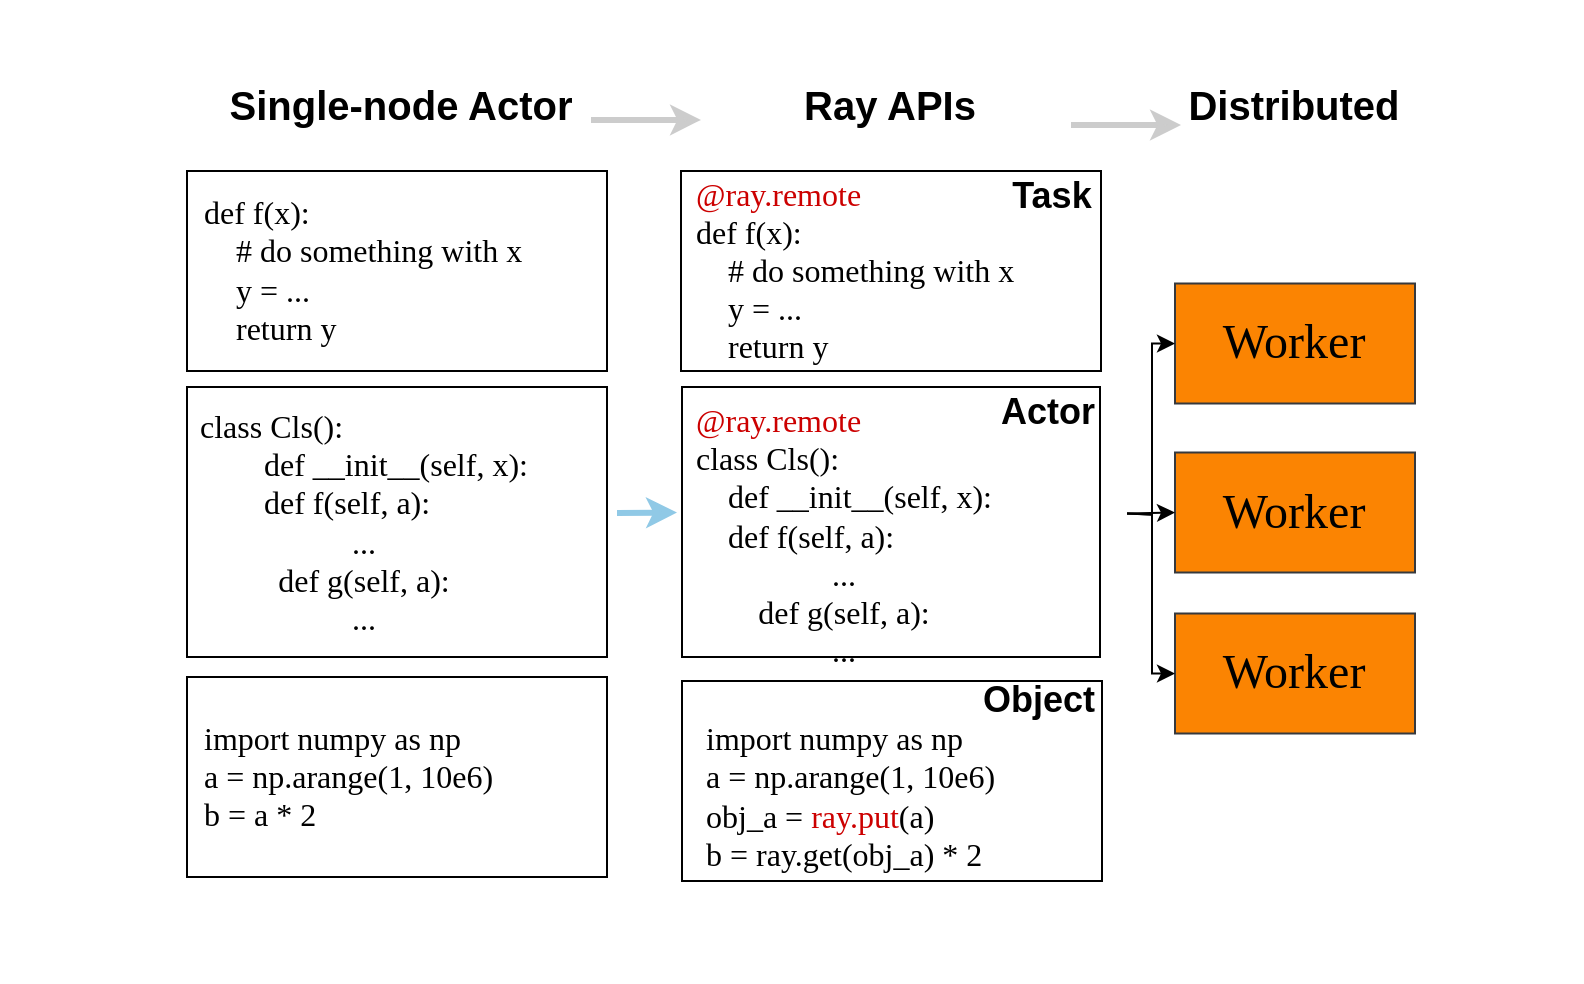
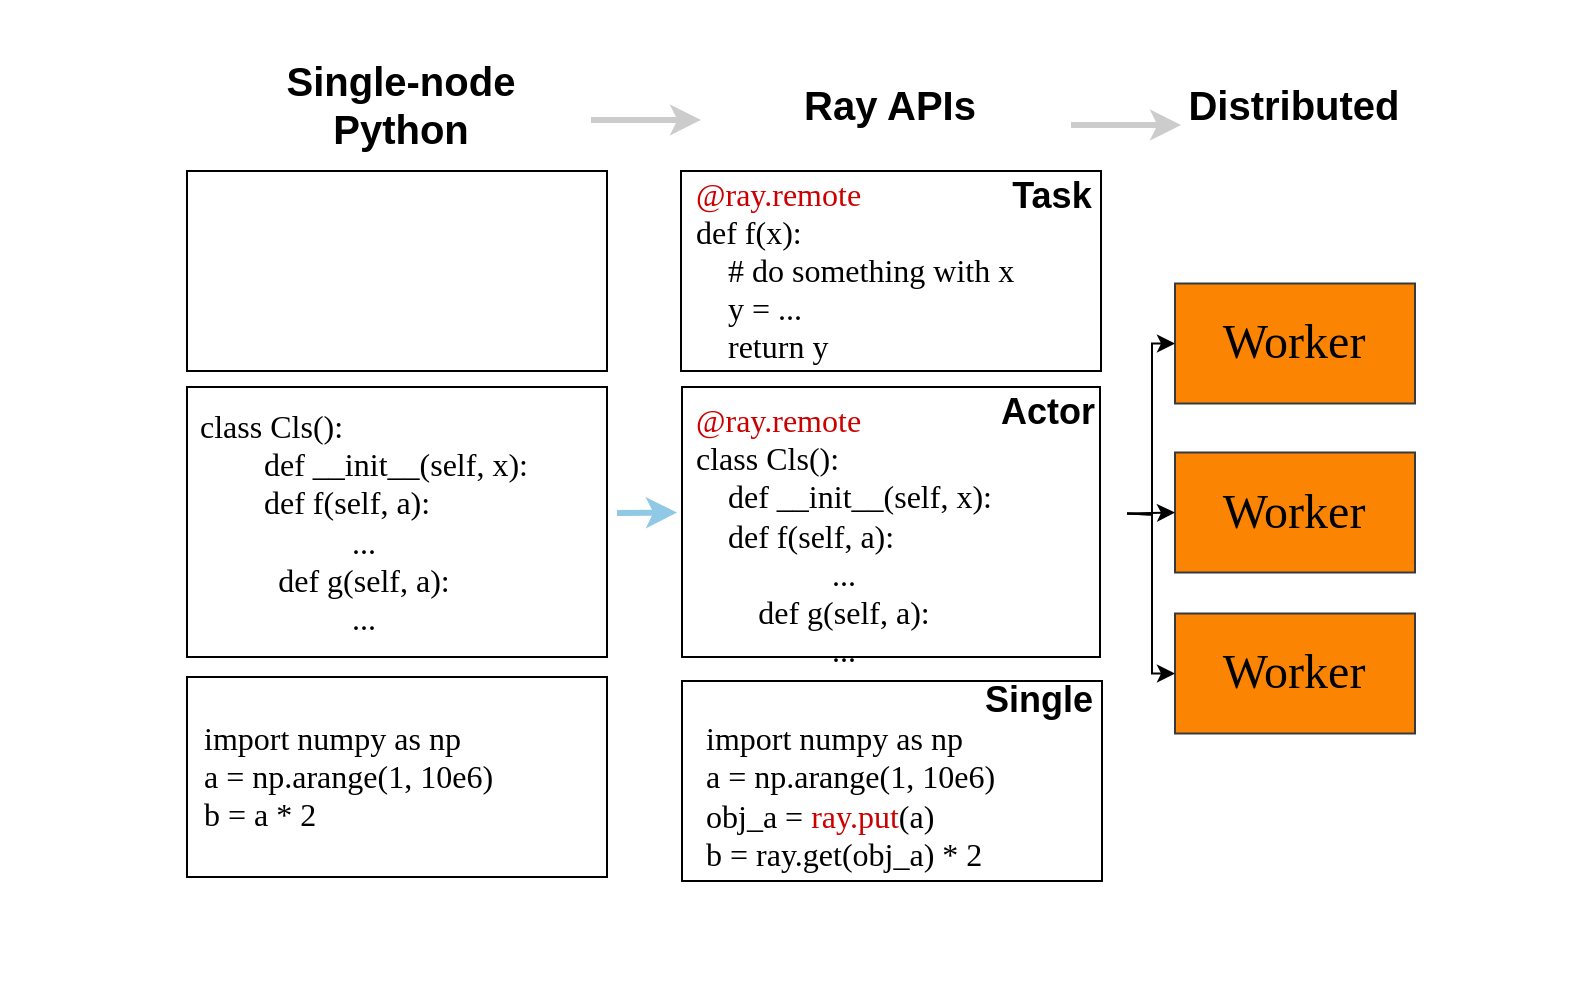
(402, 105) -> (402, 105)
(401, 271) -> none
(1040, 701) -> (1040, 701)
